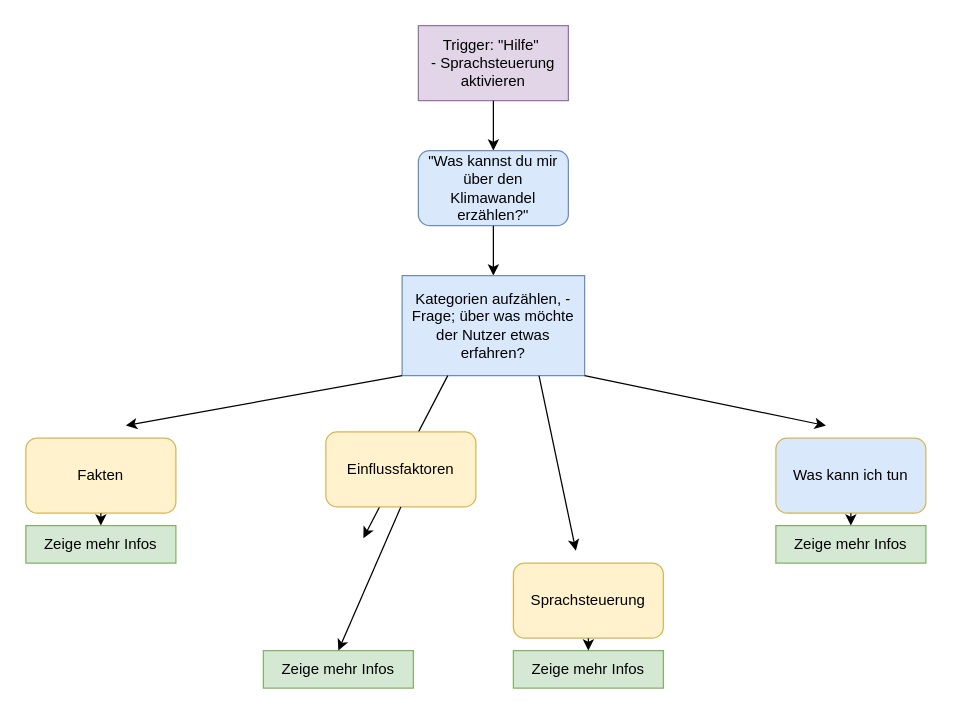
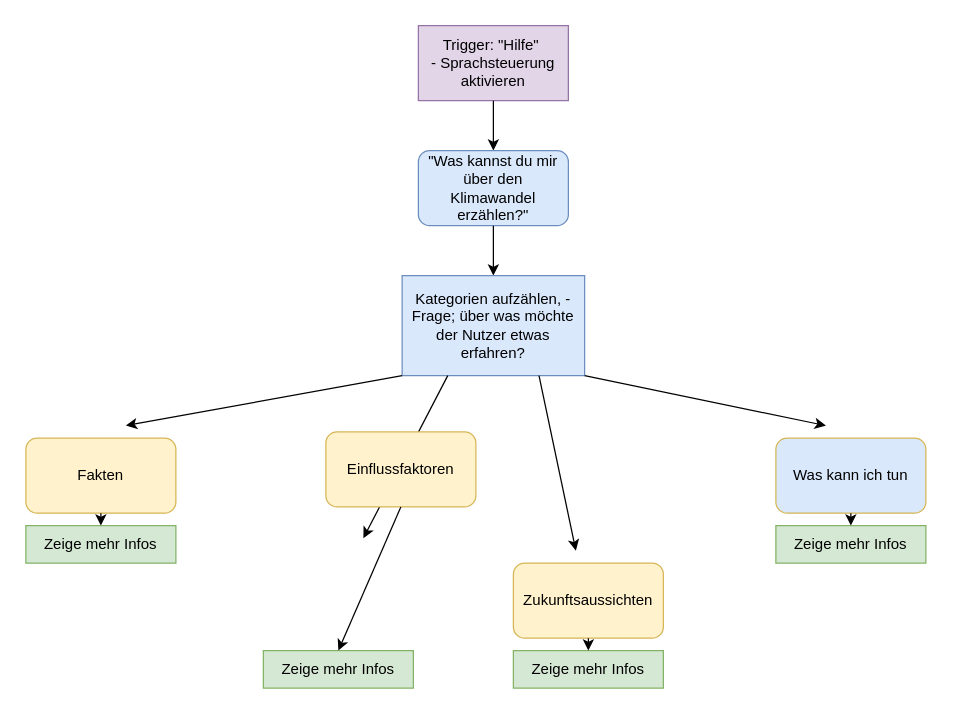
(588, 601) -> (588, 601)
